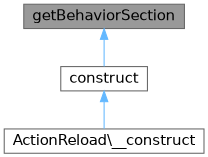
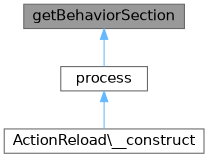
(104, 79) -> (104, 79)
